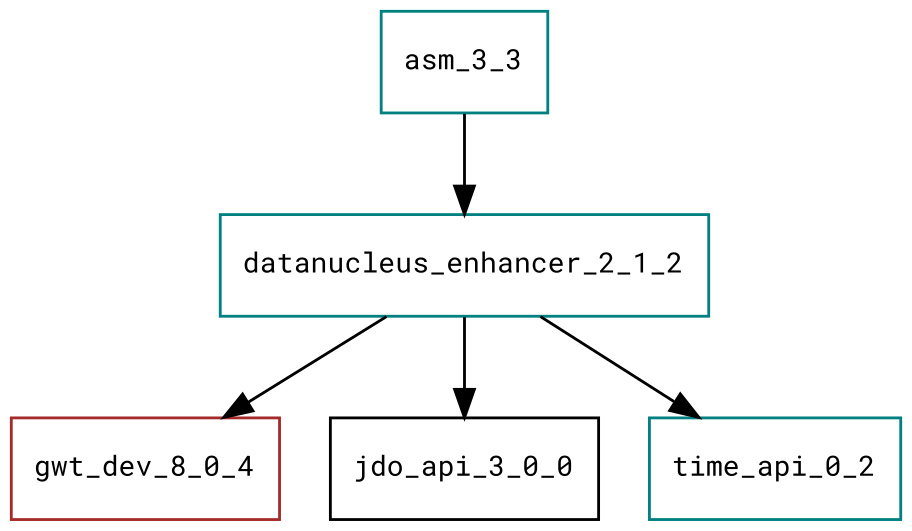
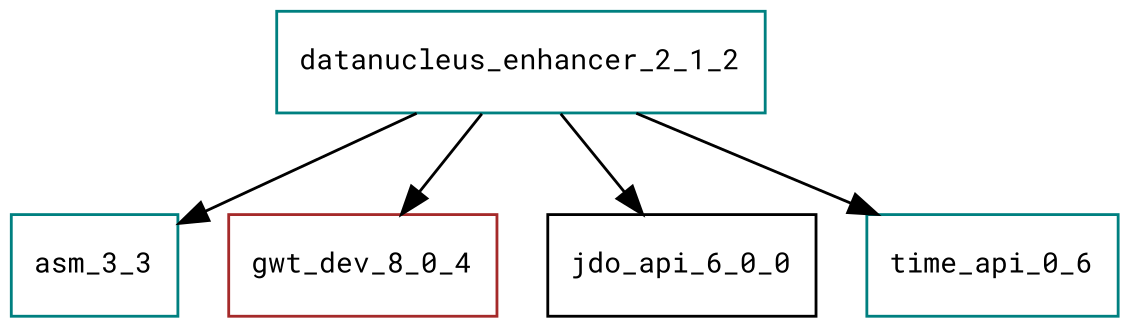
(464, 150) -> (311, 162)
(464, 469) -> (682, 265)
(775, 469) -> (992, 265)
